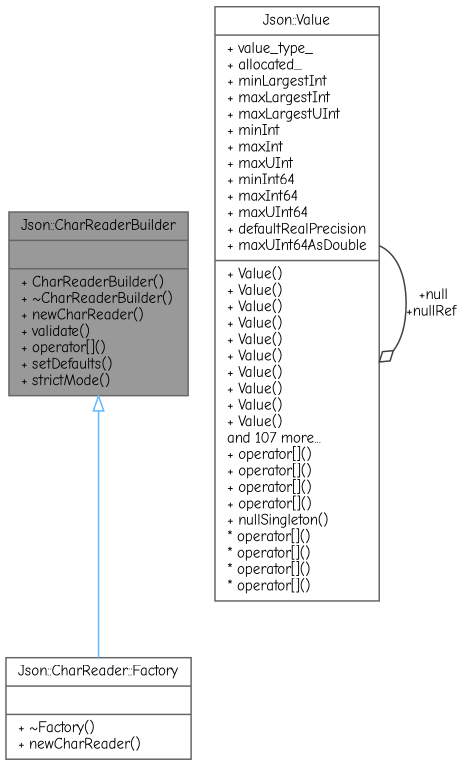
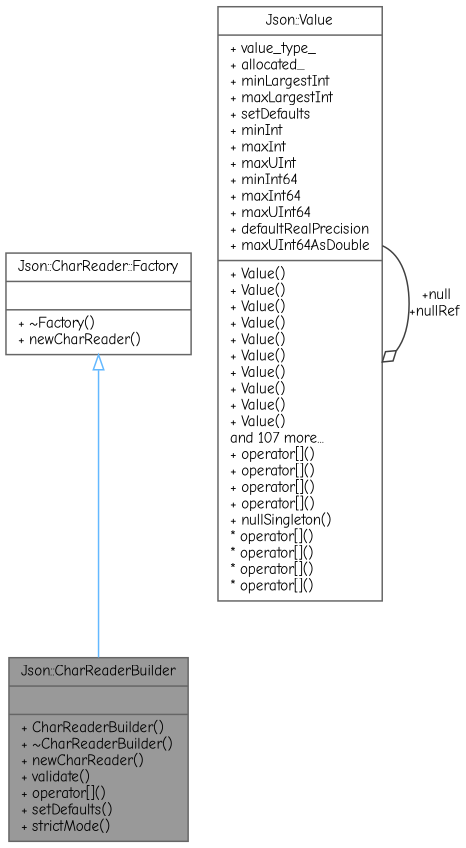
(284, 114) -> (271, 114)
(99, 534) -> (99, 514)
